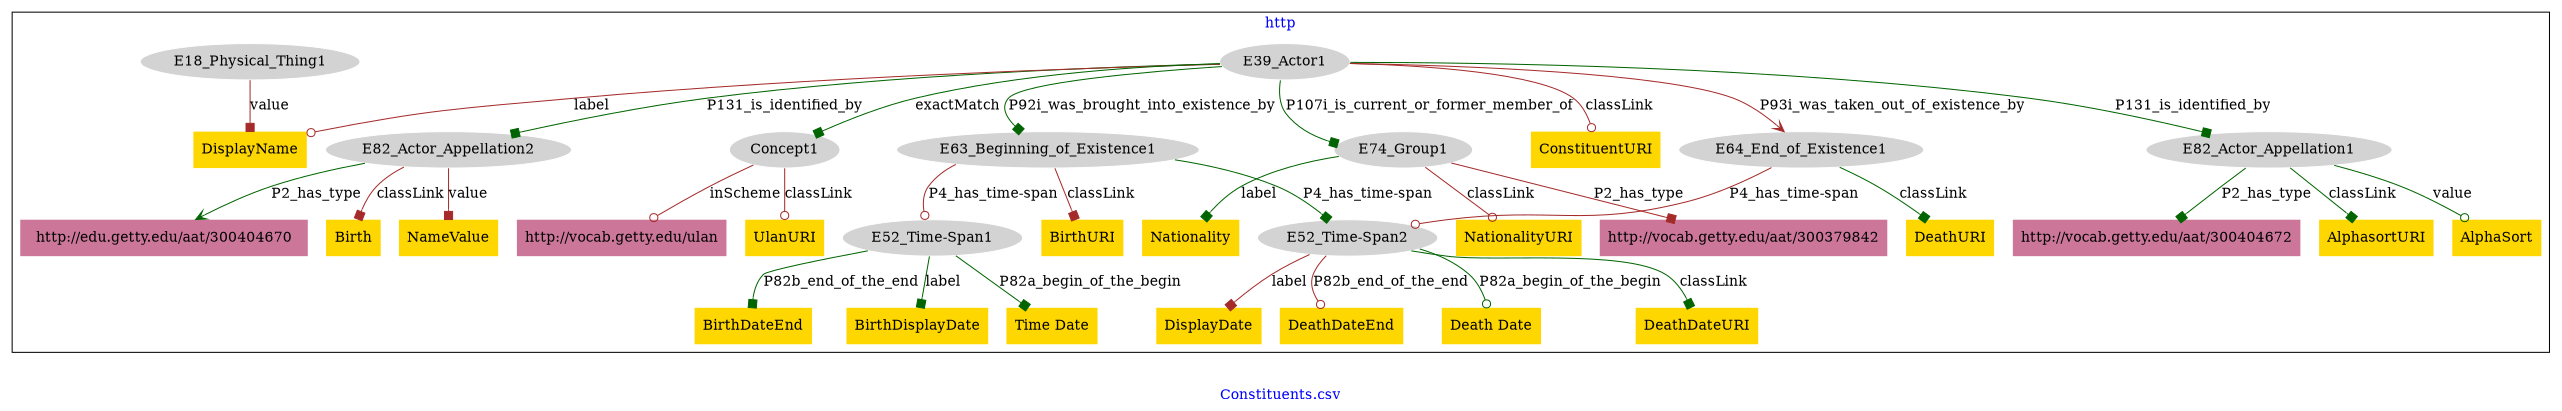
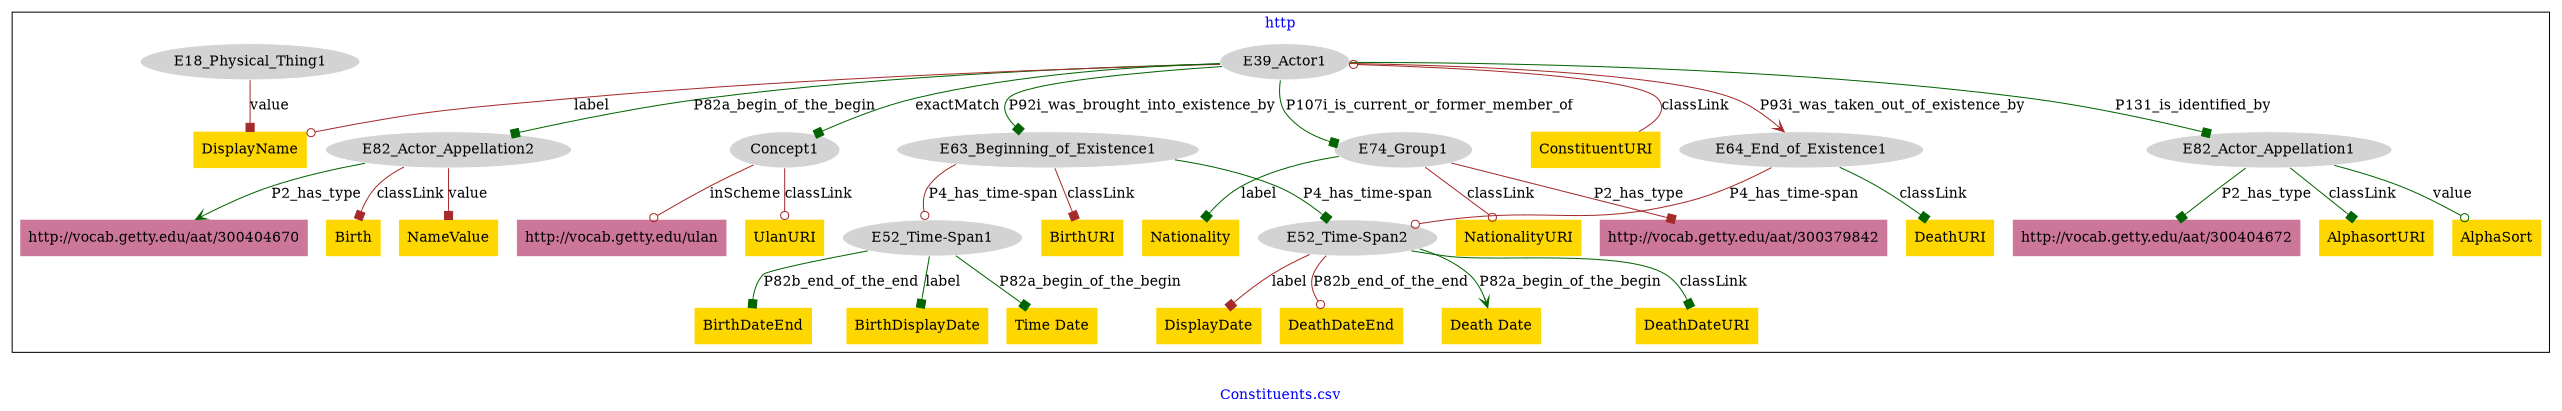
(1492, 74) -> (1601, 82)
(785, 106) -> (785, 106)
(164, 238) -> (164, 238)
(1459, 267) -> (1459, 267)
